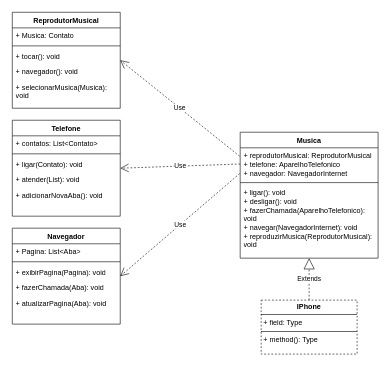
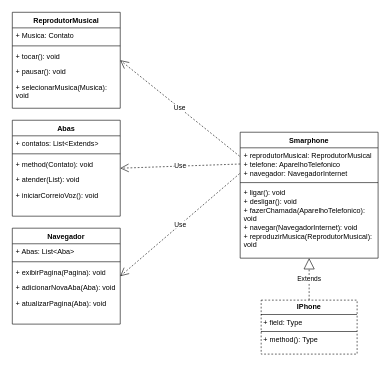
(50, 72) -> (44, 72)
(66, 129) -> (66, 129)
(309, 141) -> (309, 141)
(63, 144) -> (63, 144)
(55, 165) -> (59, 165)
(63, 196) -> (63, 196)
(50, 252) -> (47, 252)
(63, 288) -> (67, 293)
